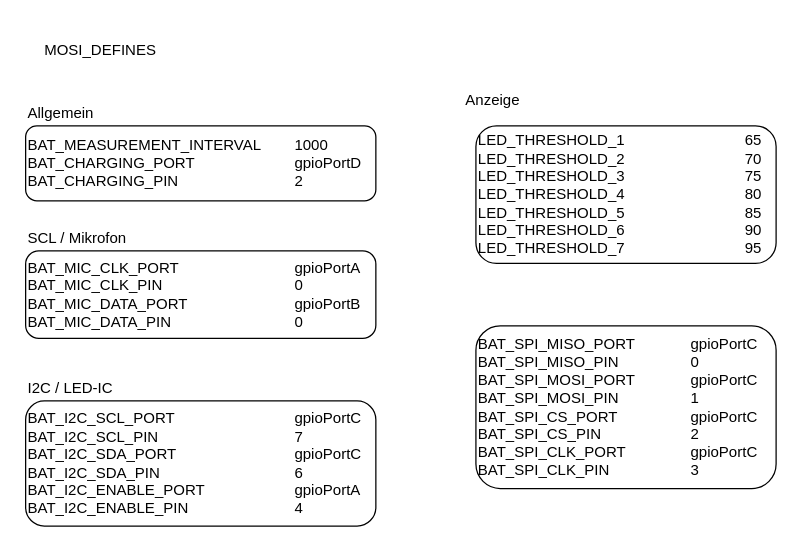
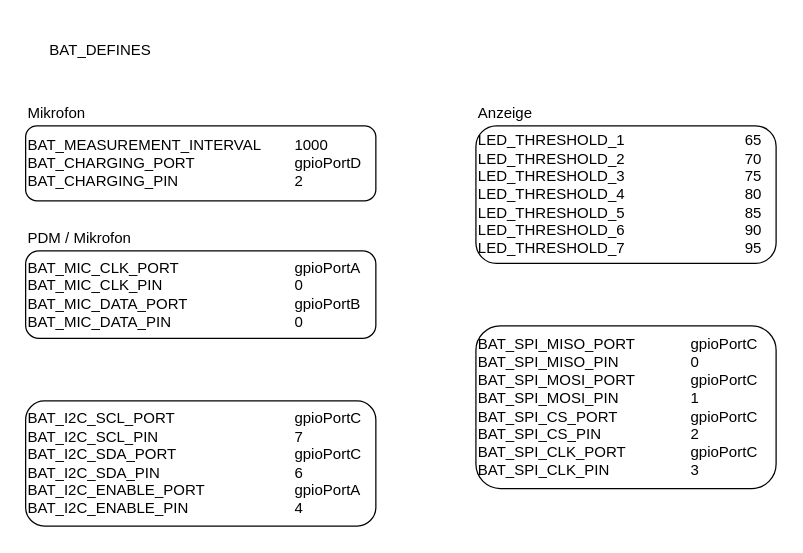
(101, 51) -> (101, 51)
(532, 101) -> (544, 113)
(60, 113) -> (60, 113)
(81, 238) -> (81, 238)
(94, 388) -> none
